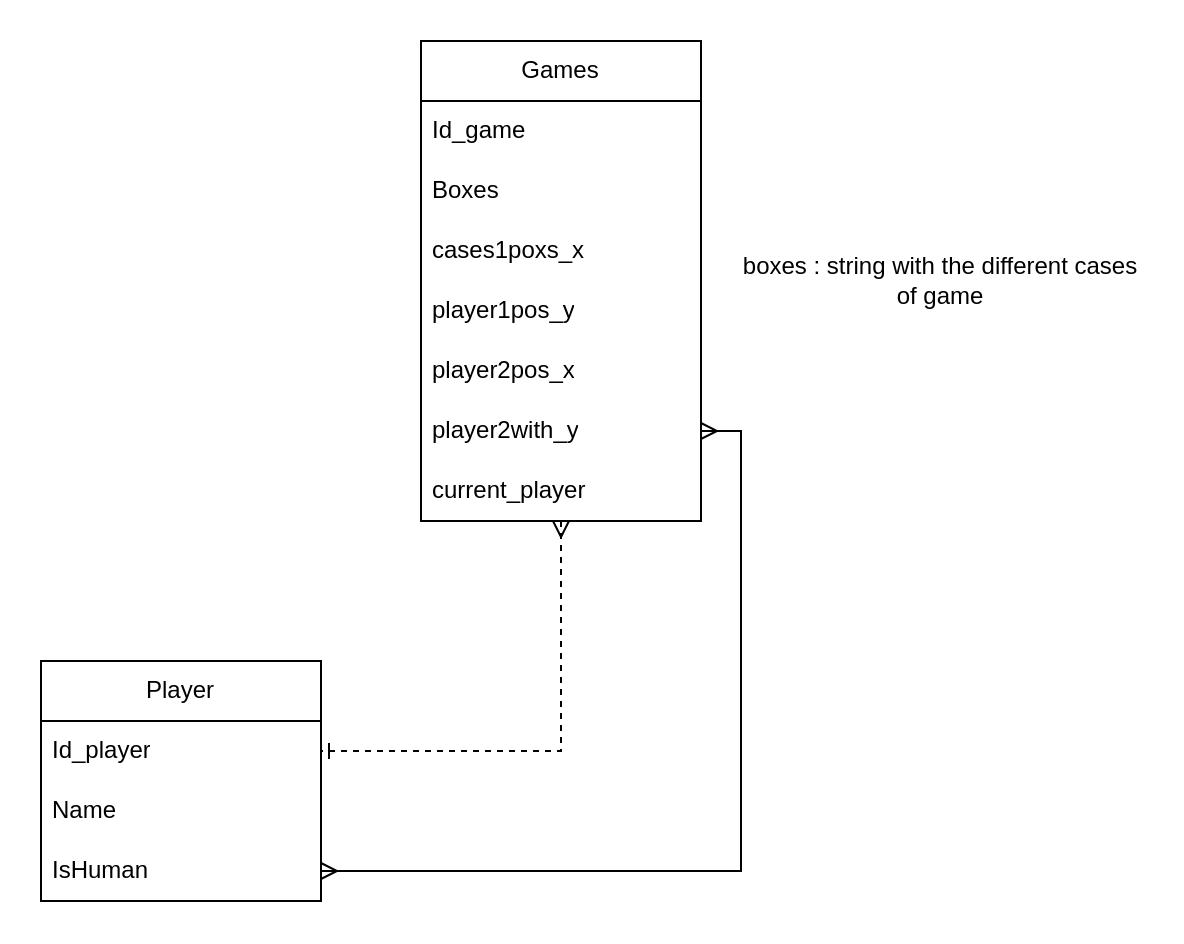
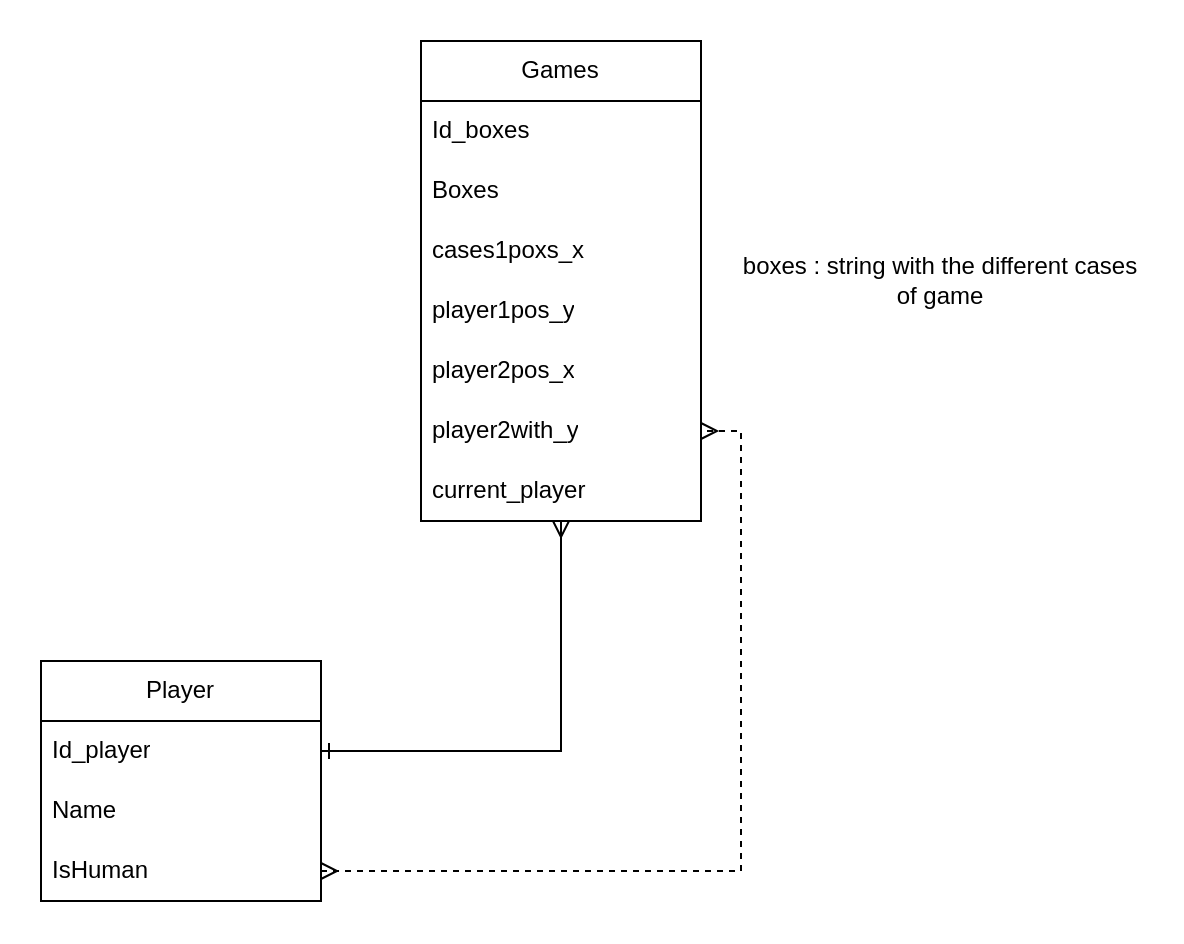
(480, 131) -> (487, 131)
(556, 751) -> (556, 751)
(741, 841) -> (741, 841)
